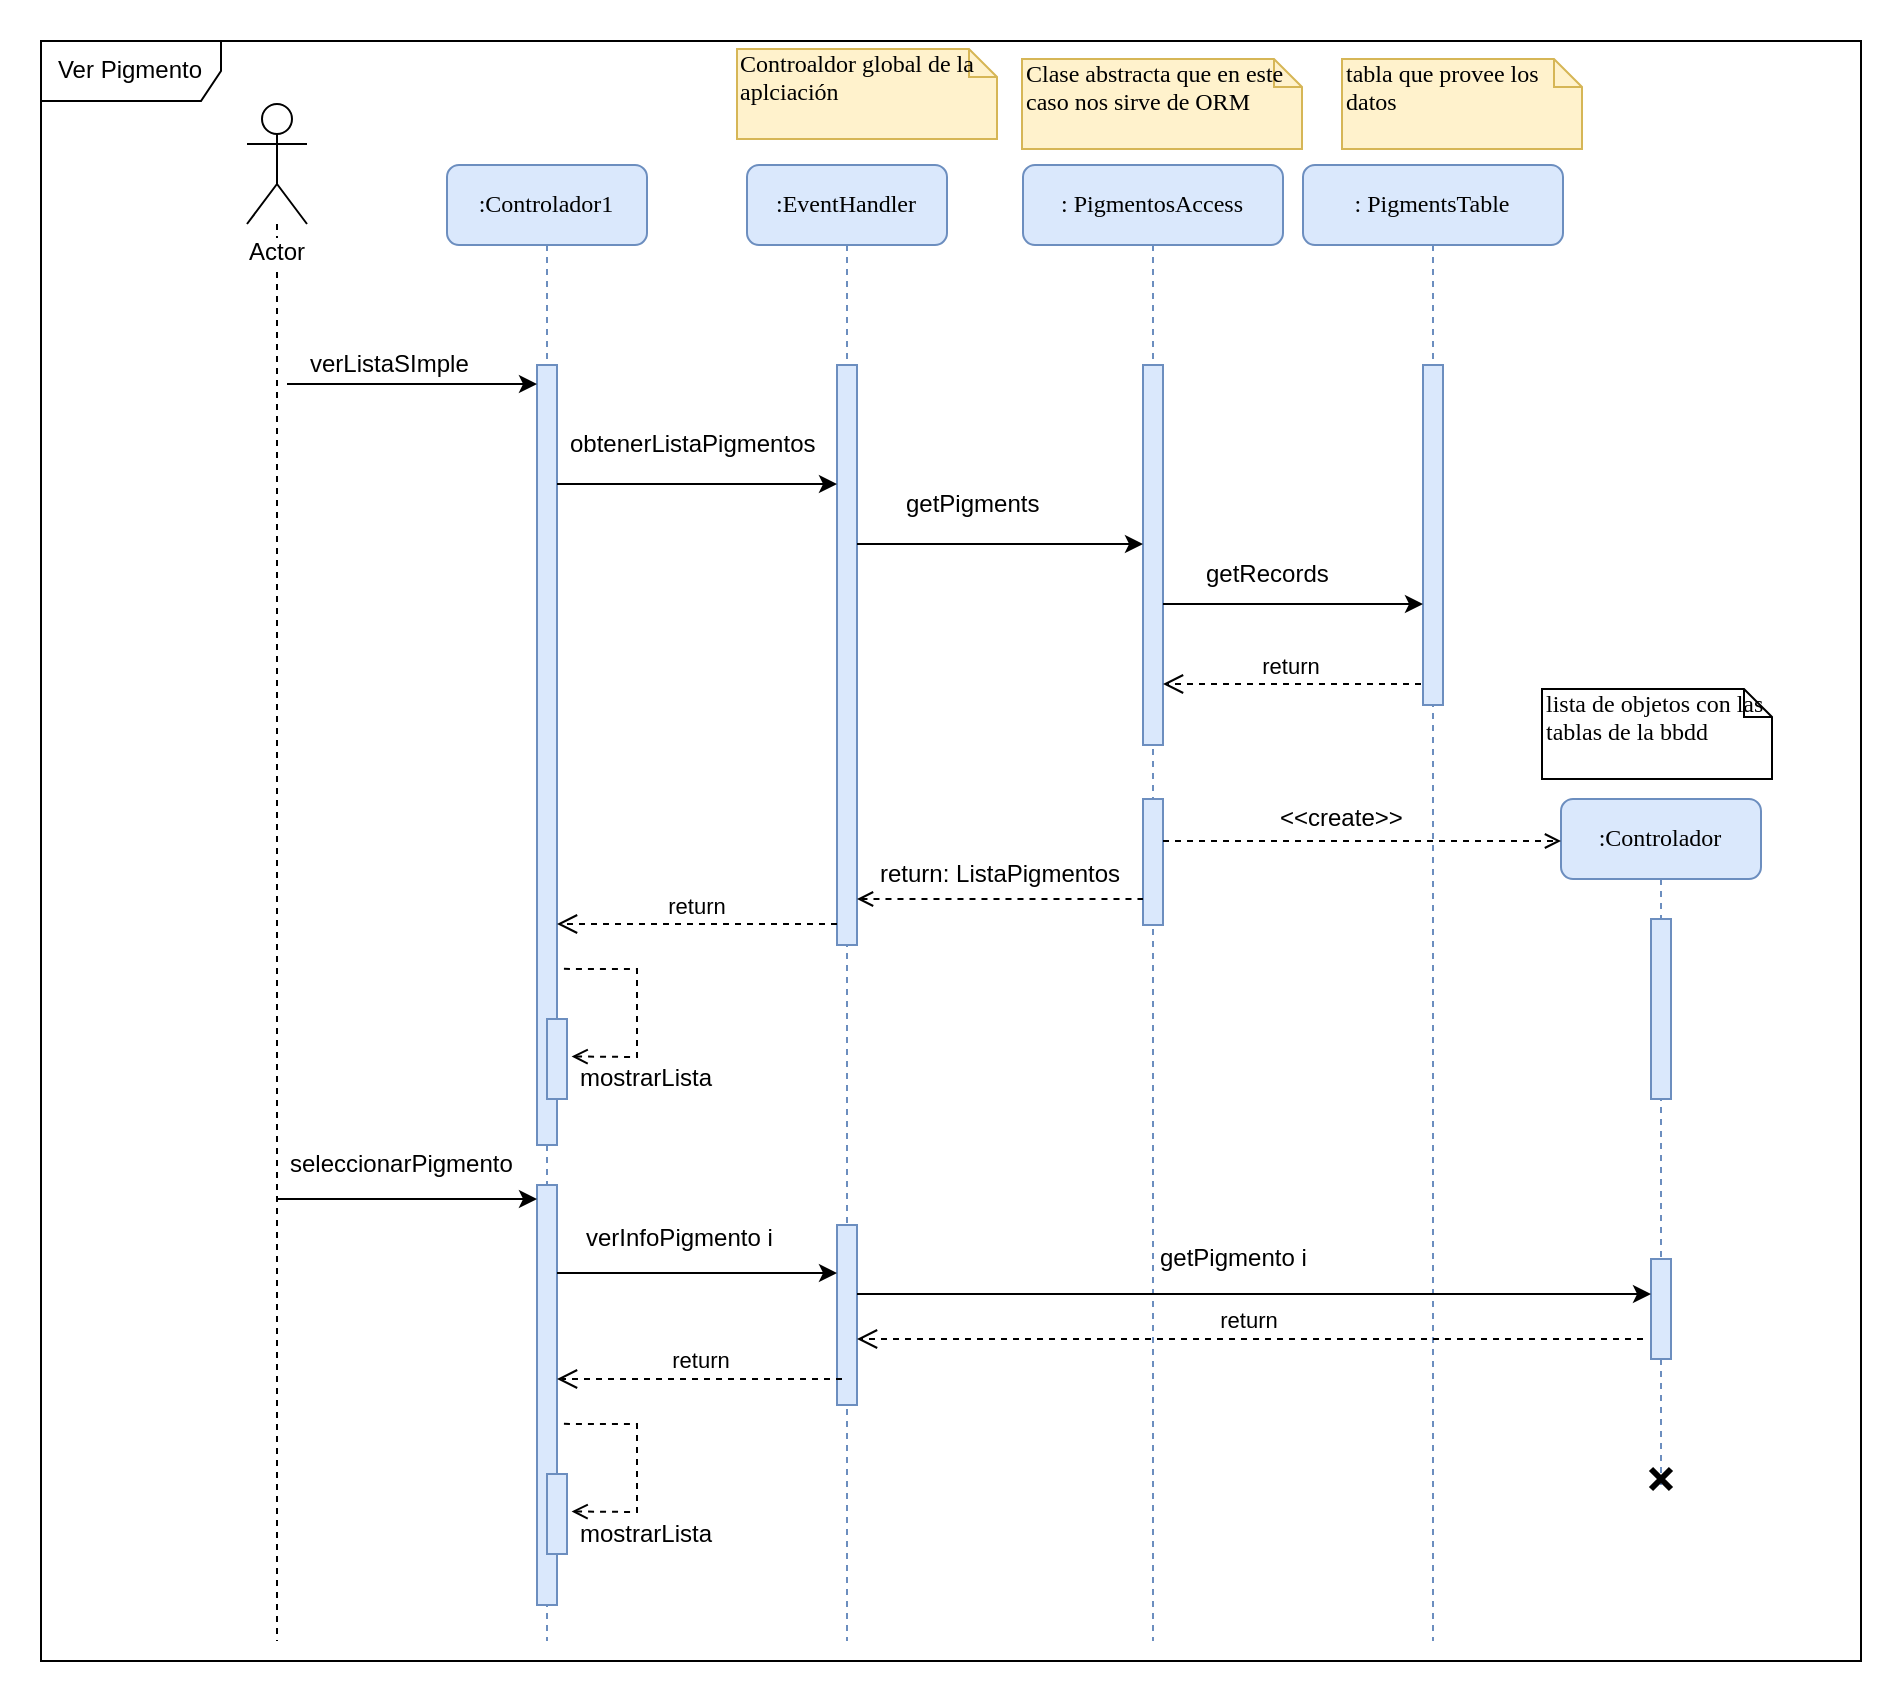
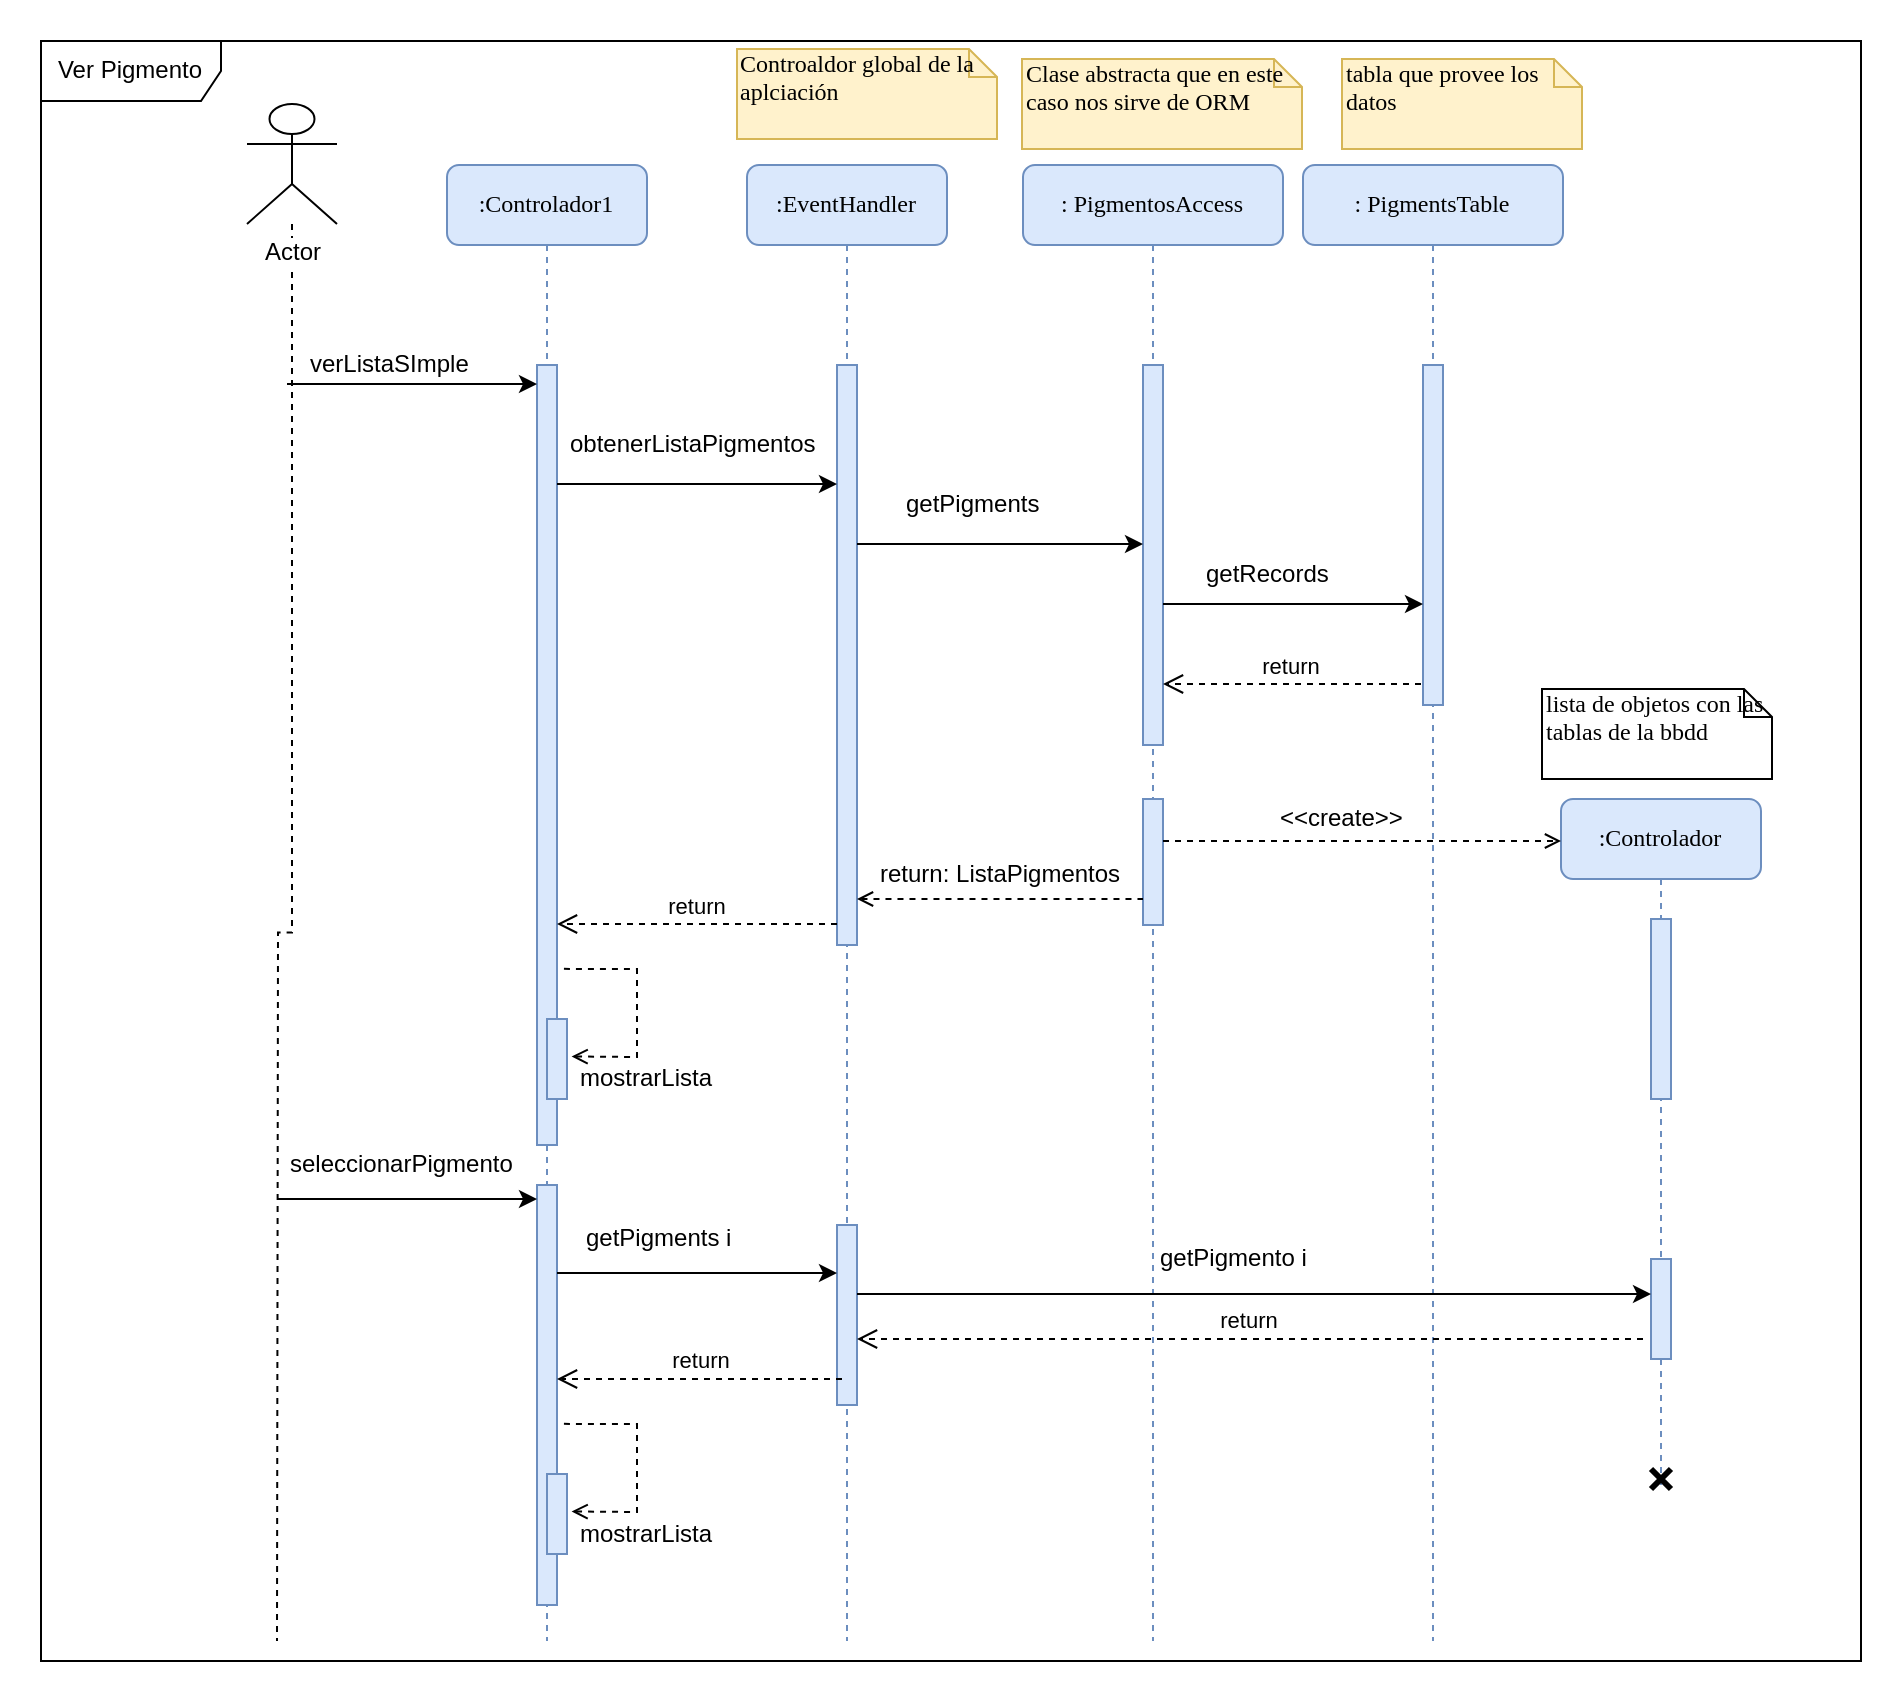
(277, 164) -> (292, 164)
(692, 1239) -> (665, 1239)
